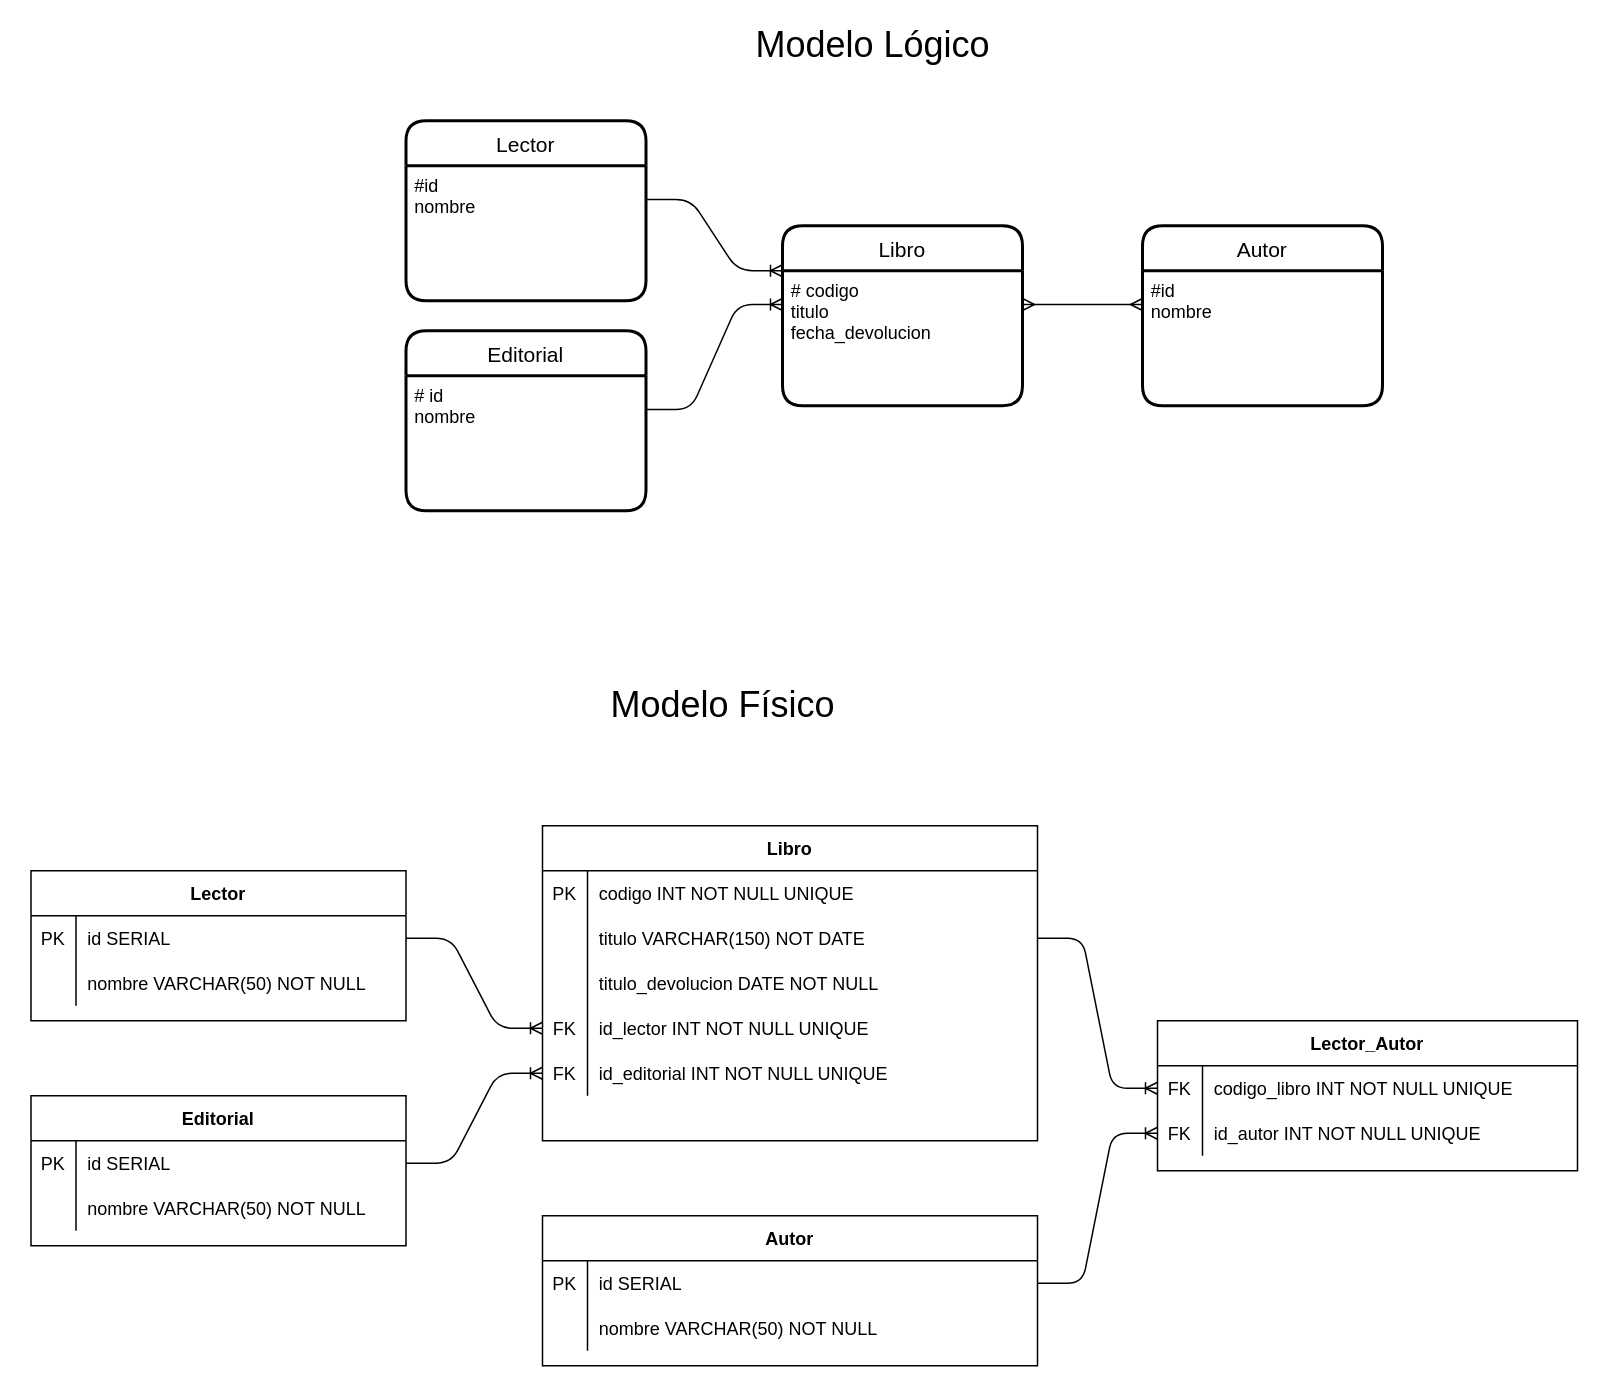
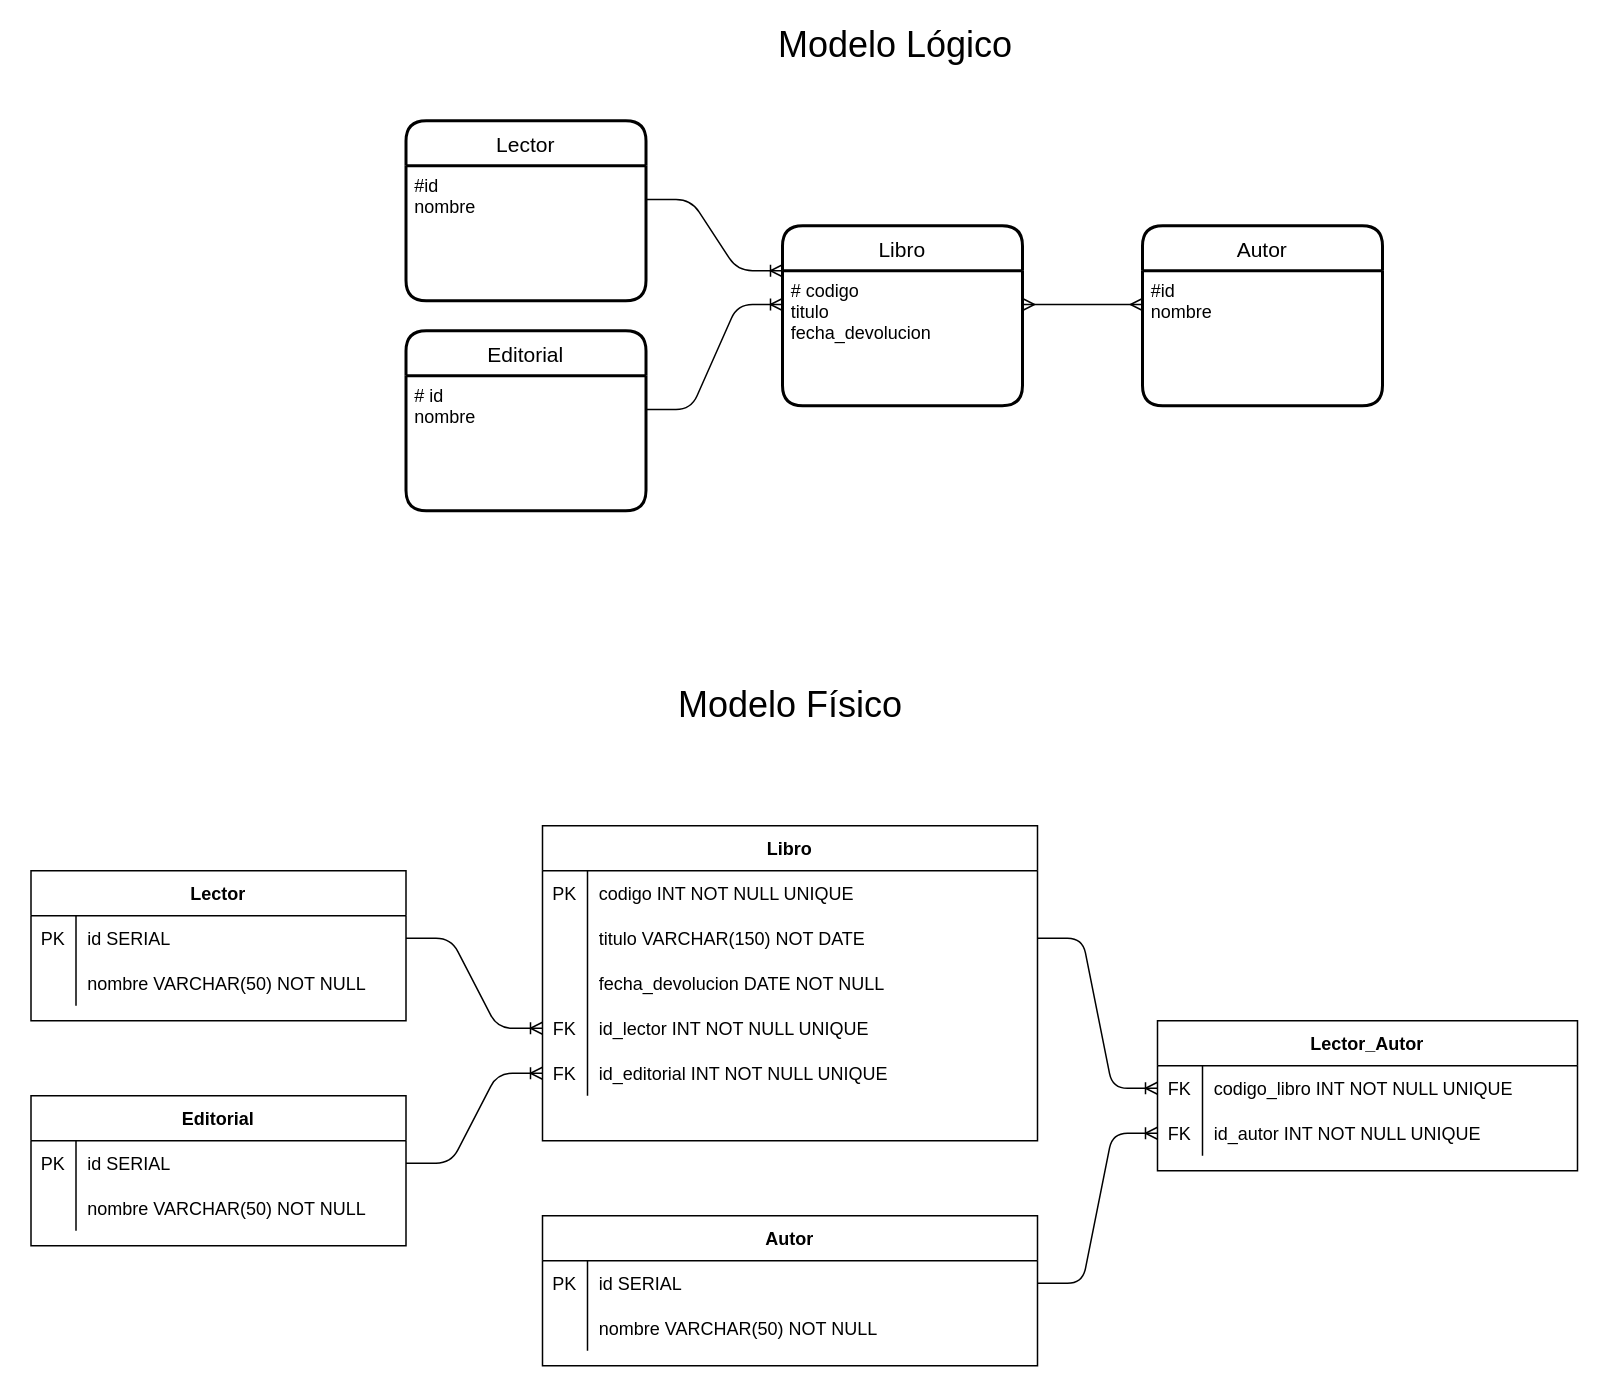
(872, 46) -> (895, 46)
(722, 706) -> (790, 706)
(738, 984) -> (738, 984)
